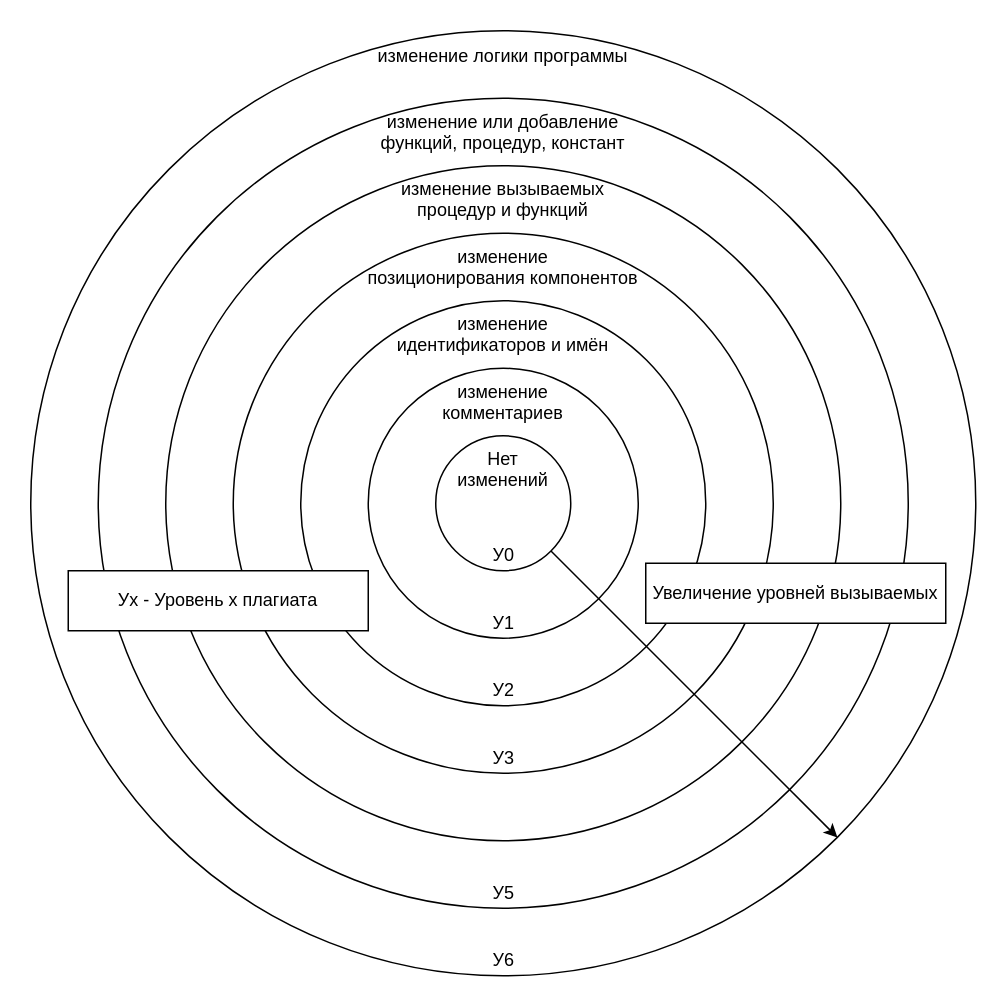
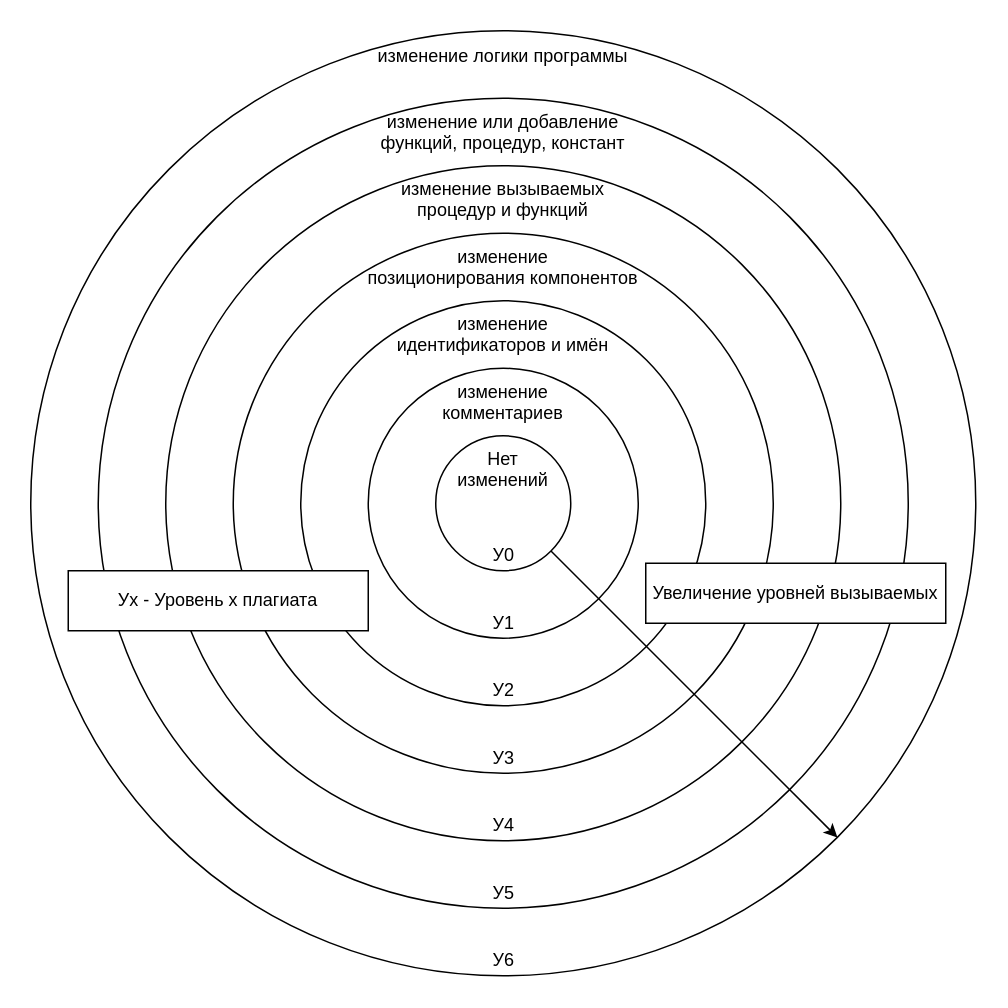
none -> (503, 826)
